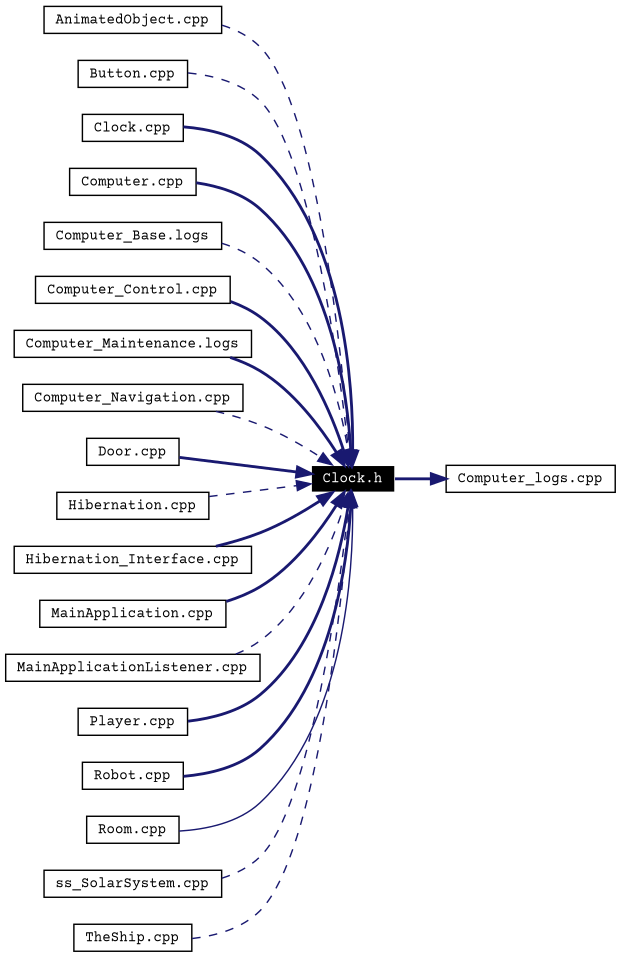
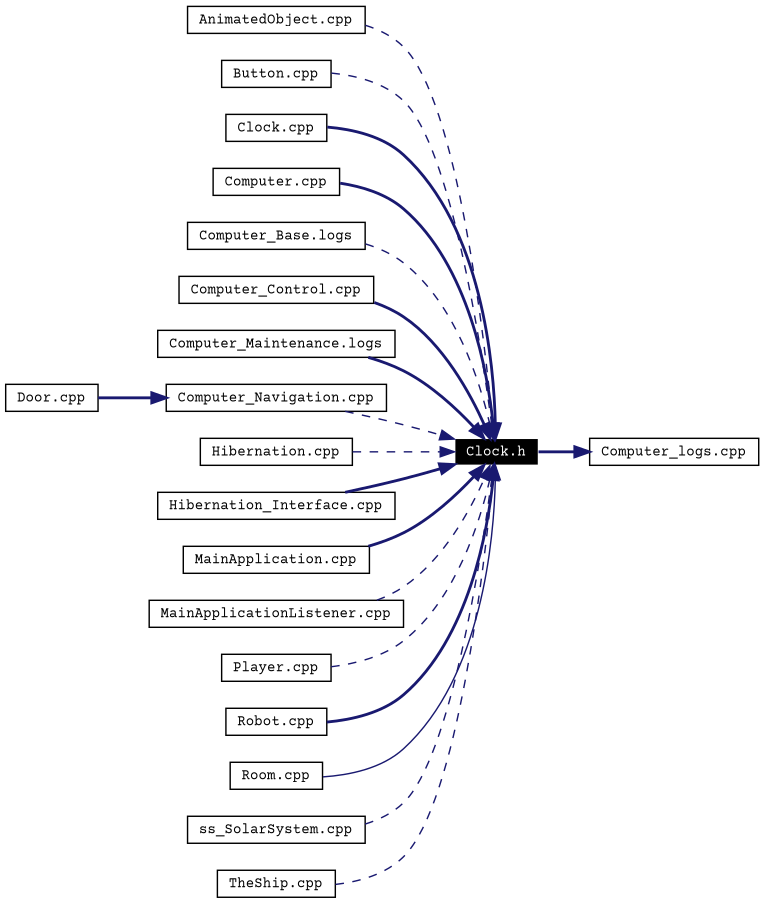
(238, 465) -> (125, 398)
(302, 643) -> (440, 601)
